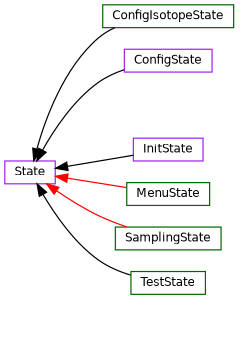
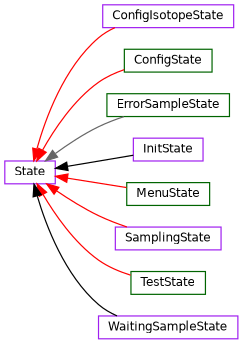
(168, 16) -> (168, 16)
(168, 61) -> (168, 61)
(65, 81) -> (65, 81)
(76, 102) -> (76, 102)
none -> (168, 105)
(168, 238) -> (168, 238)
(79, 243) -> (79, 243)
none -> (168, 327)
